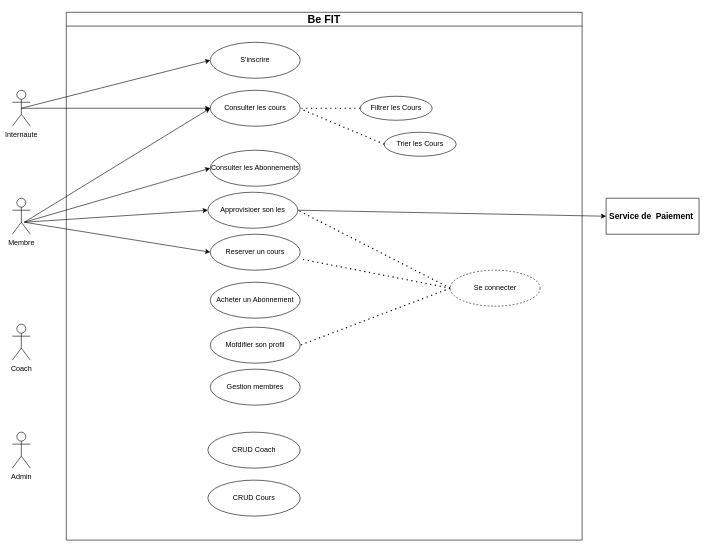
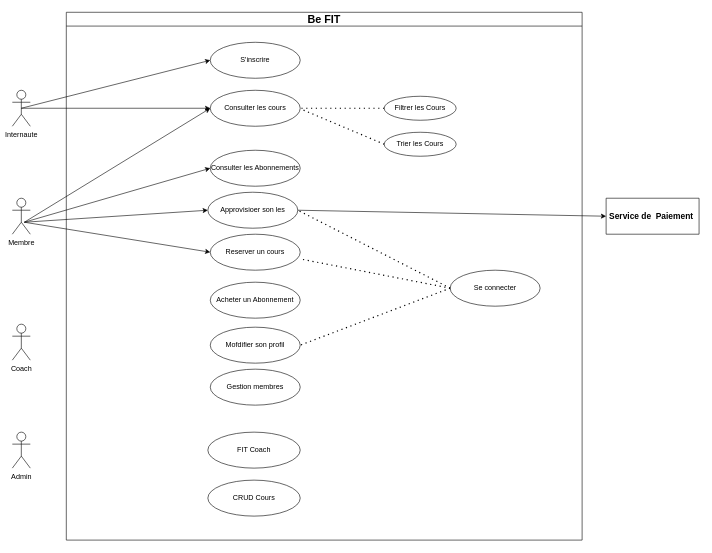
(396, 108) -> (420, 108)
(495, 288) -> (495, 288)
(254, 450) -> (254, 450)
